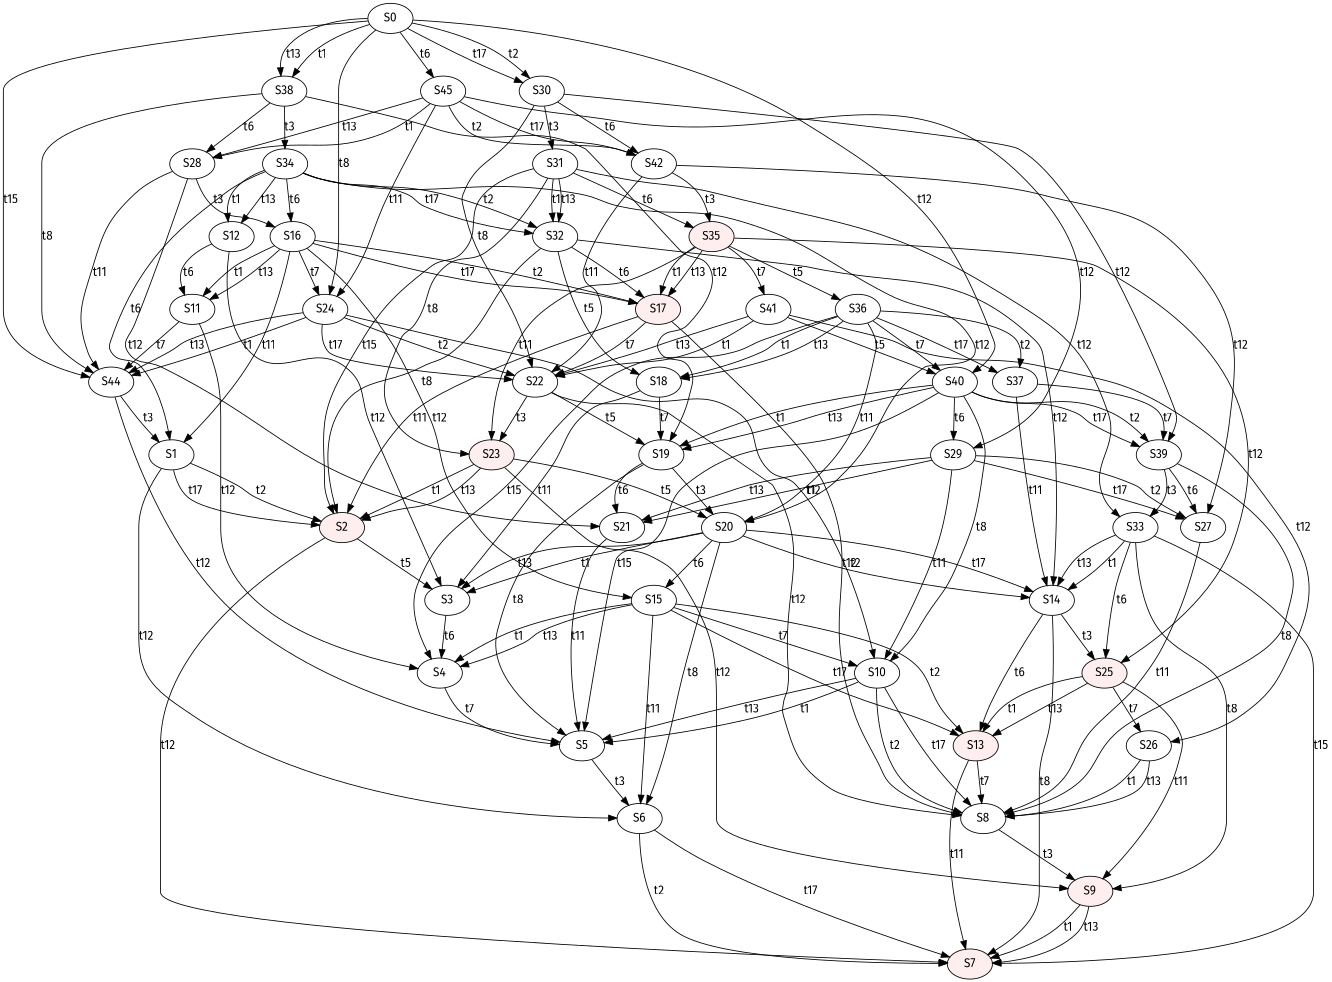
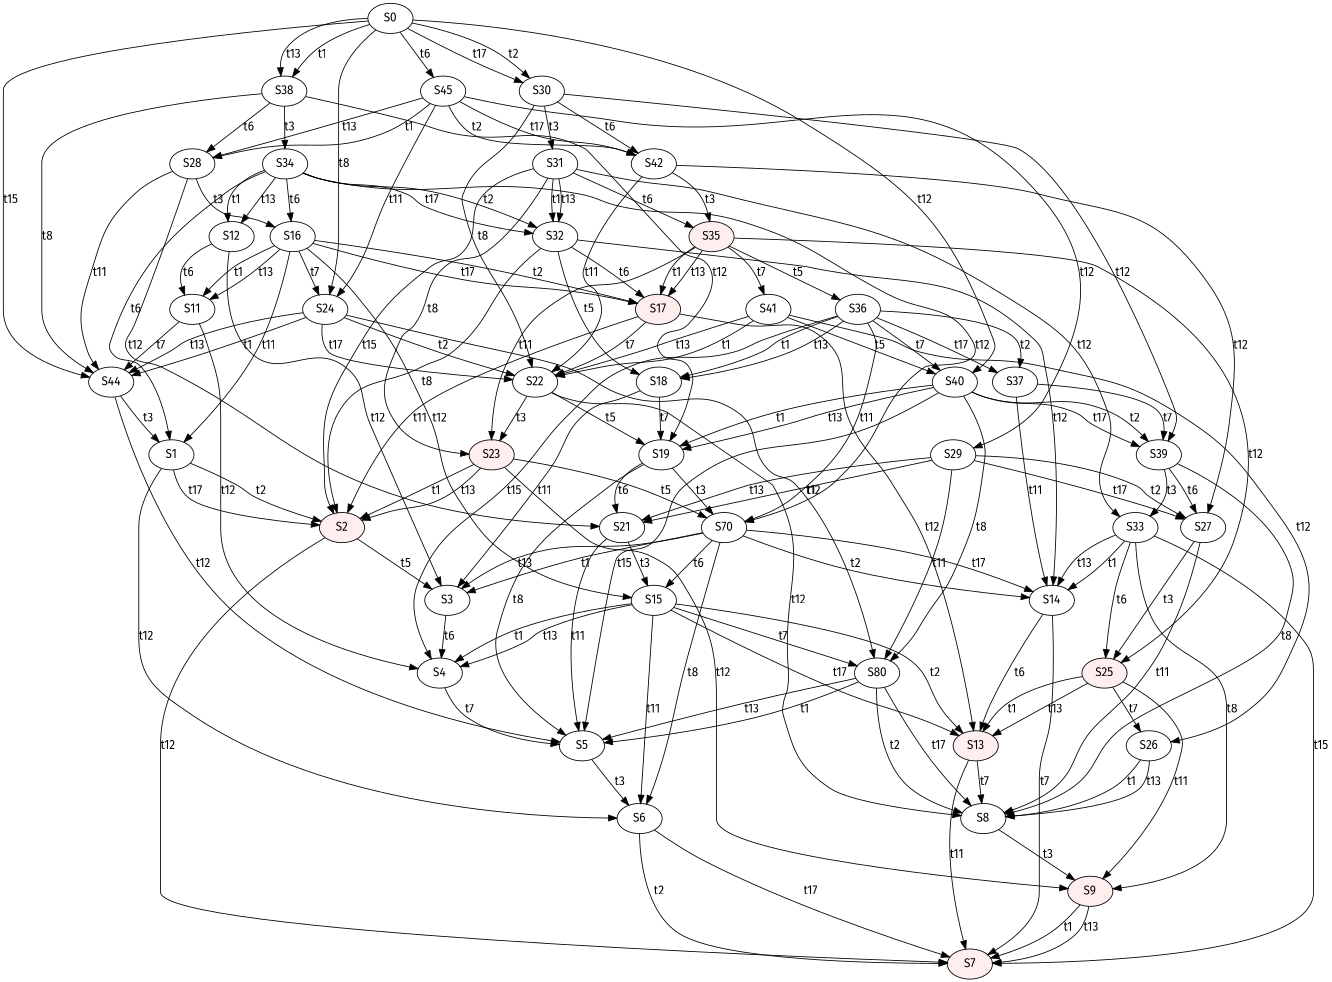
(954, 414) -> none
(724, 528) -> (724, 528)
none -> (636, 560)
(842, 576) -> (858, 437)
(1075, 634) -> (1156, 597)
(877, 673) -> (877, 673)
(1045, 782) -> (1045, 782)
